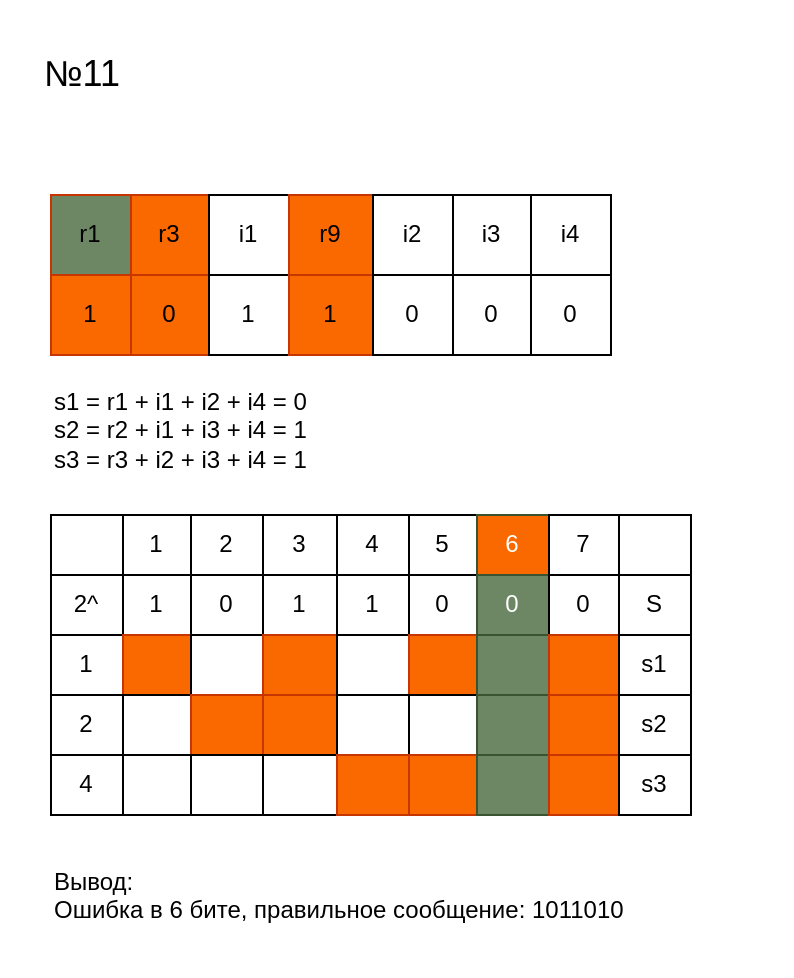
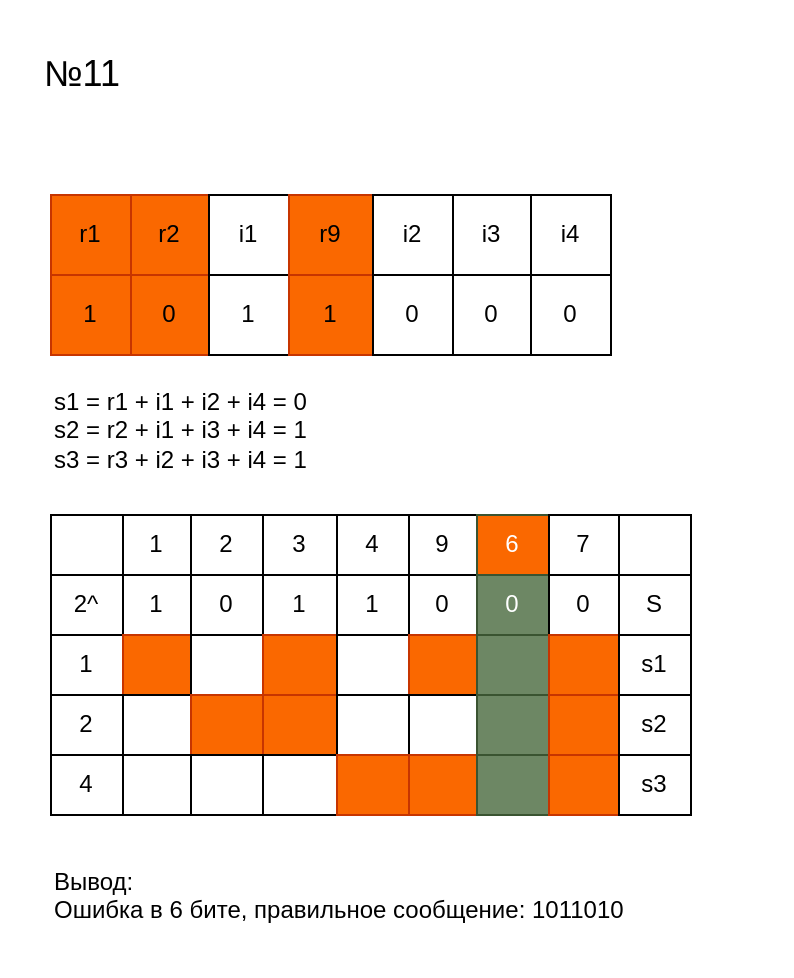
(91, 235) -> (91, 235)
(170, 235) -> (170, 235)
(443, 545) -> (443, 545)
